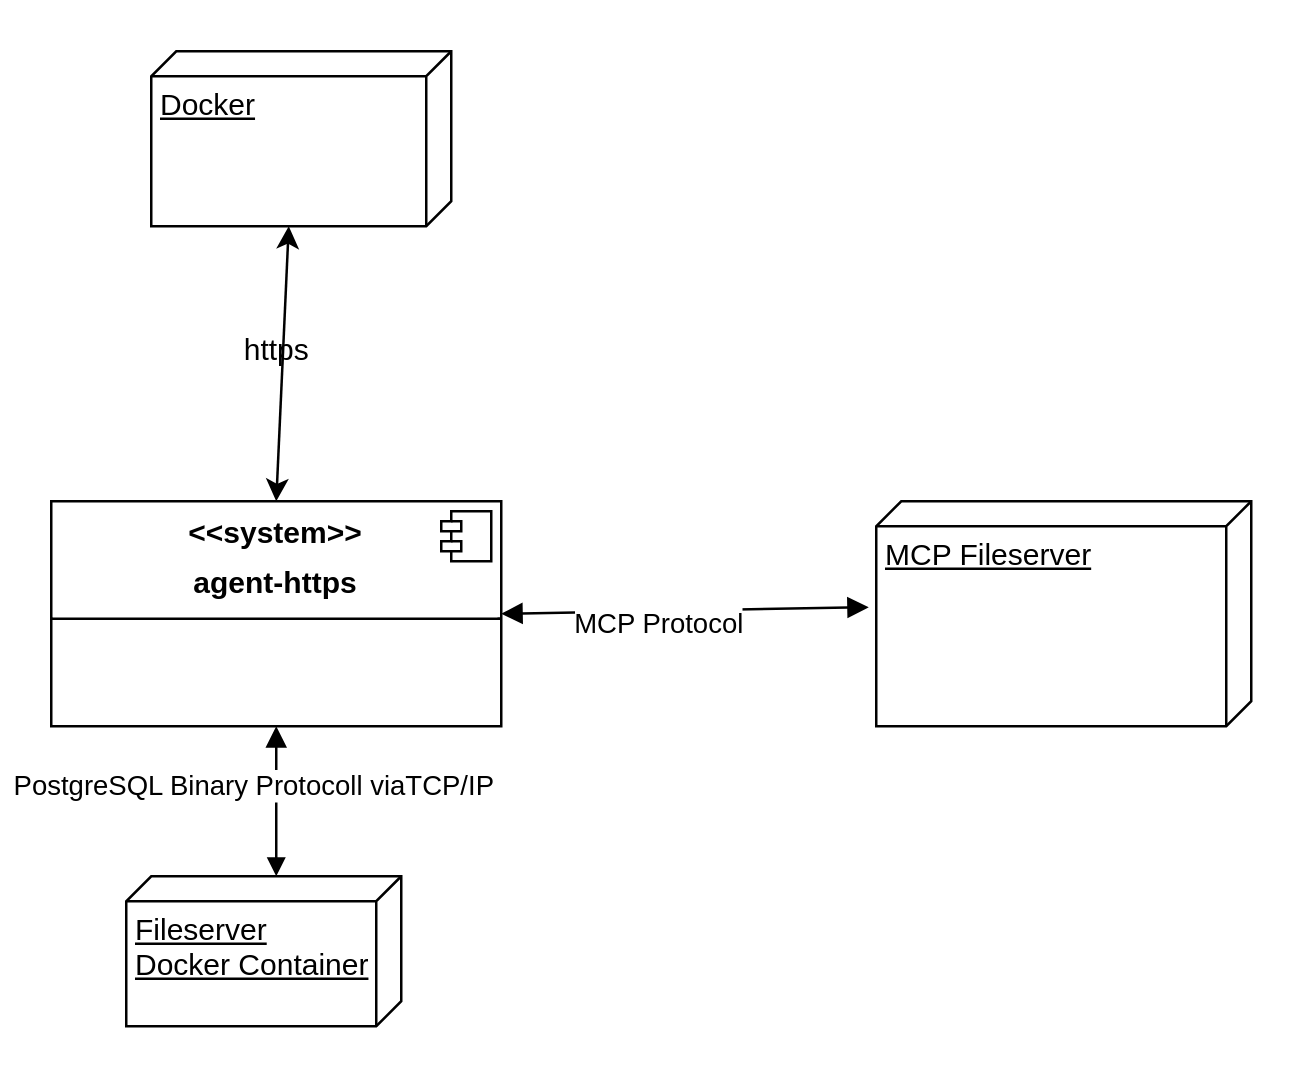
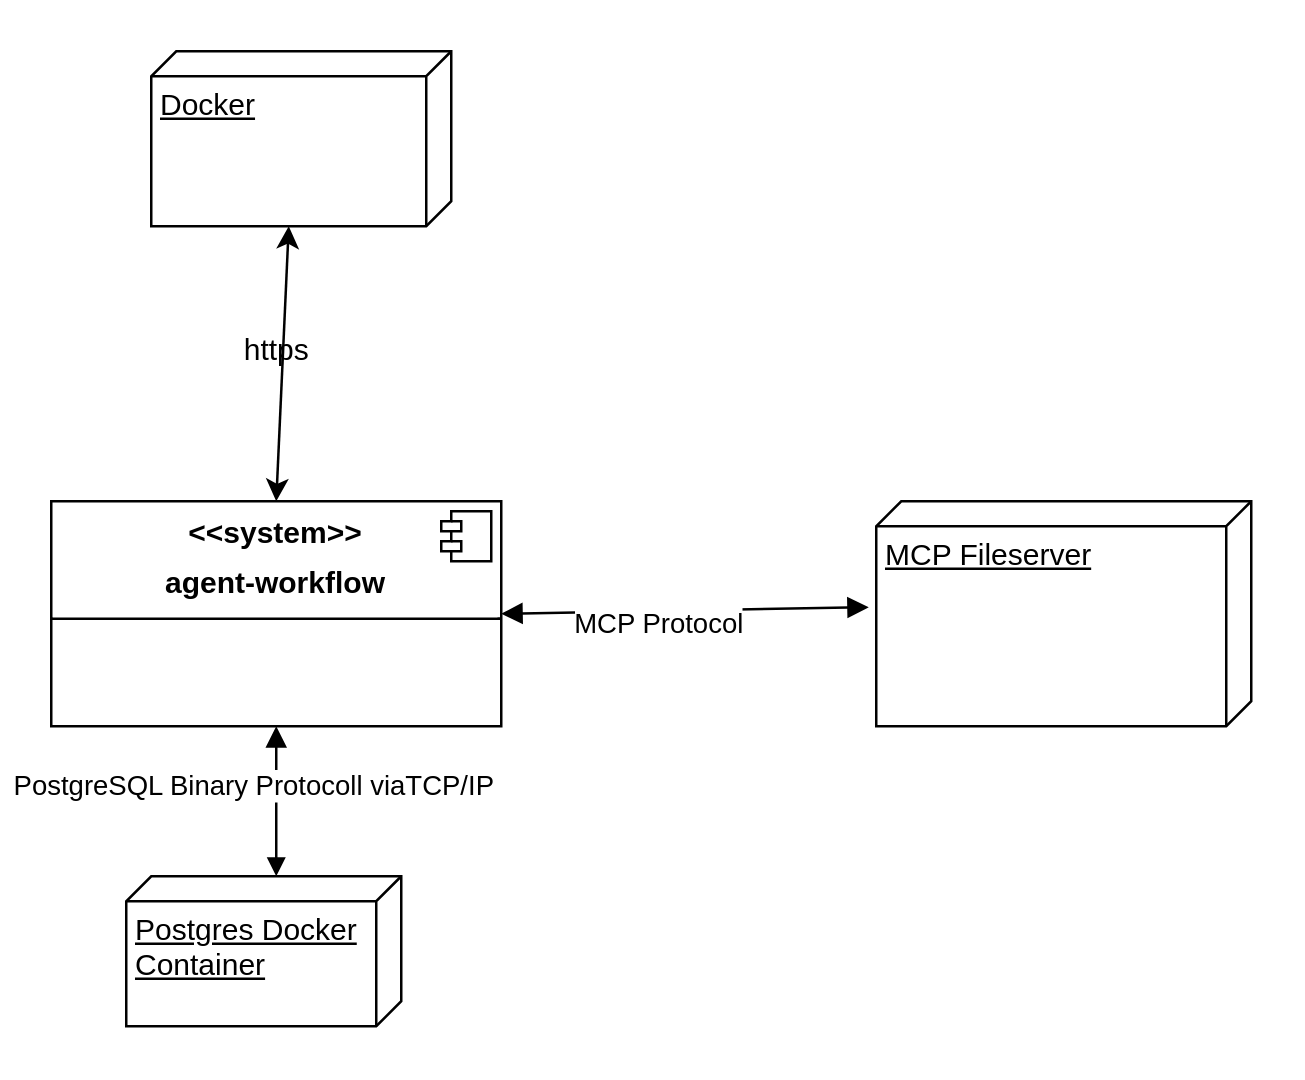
(144, 501) -> (165, 501)
(254, 950) -> (254, 950)
